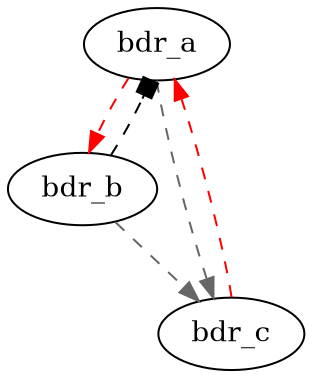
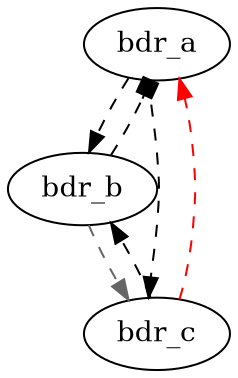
(112, 105) -> (112, 105)
(178, 180) -> (159, 179)
none -> (137, 268)
